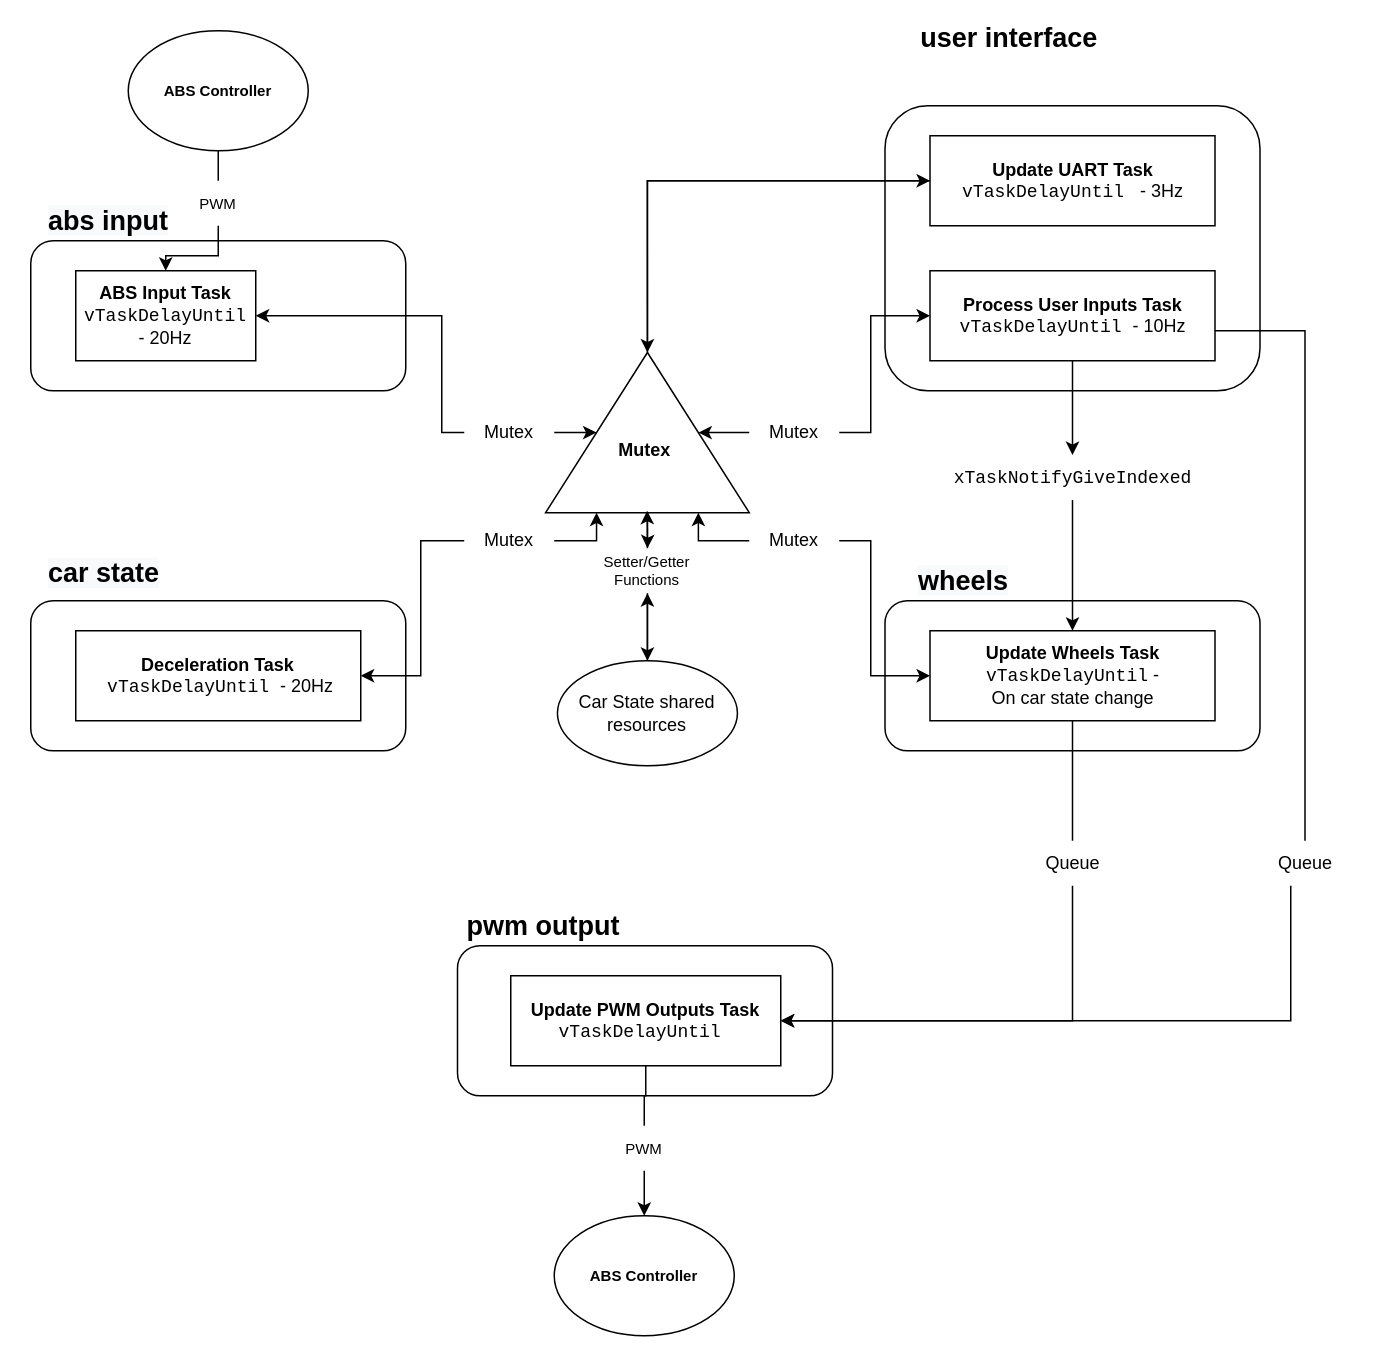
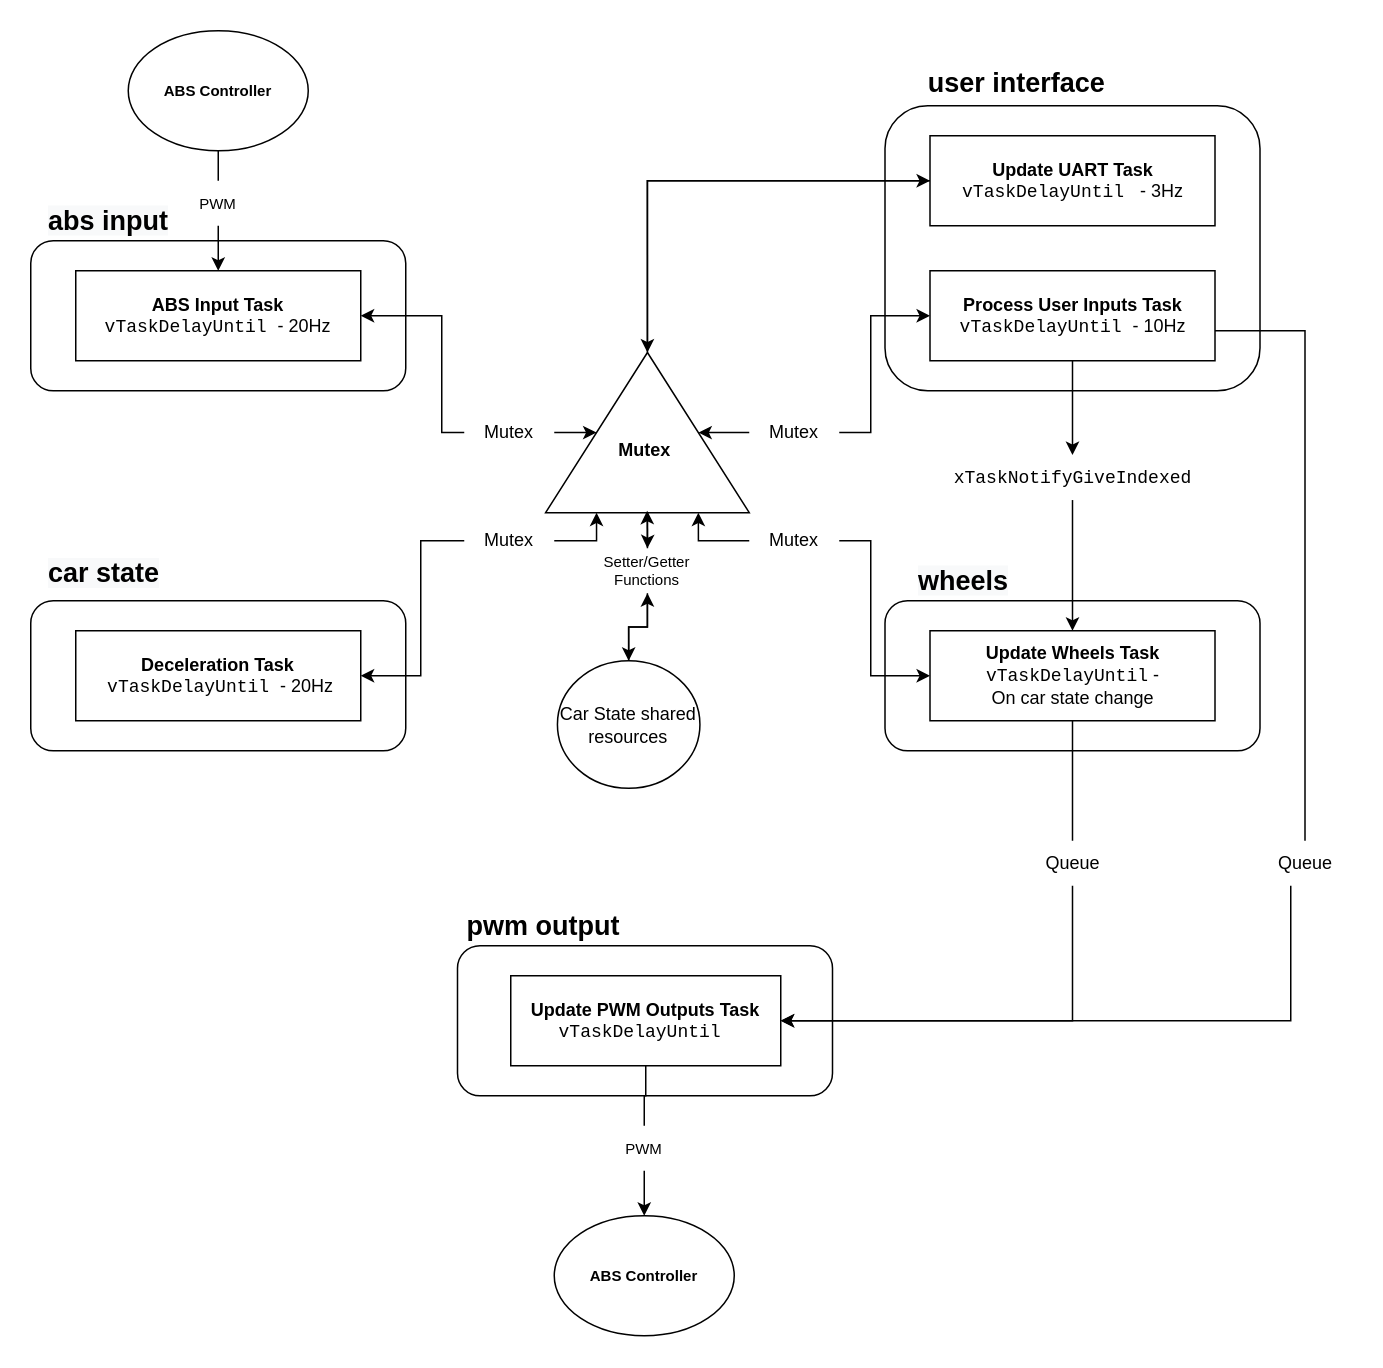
(1013, 38) -> (1020, 83)
(166, 316) -> (218, 316)
(647, 713) -> (629, 725)
